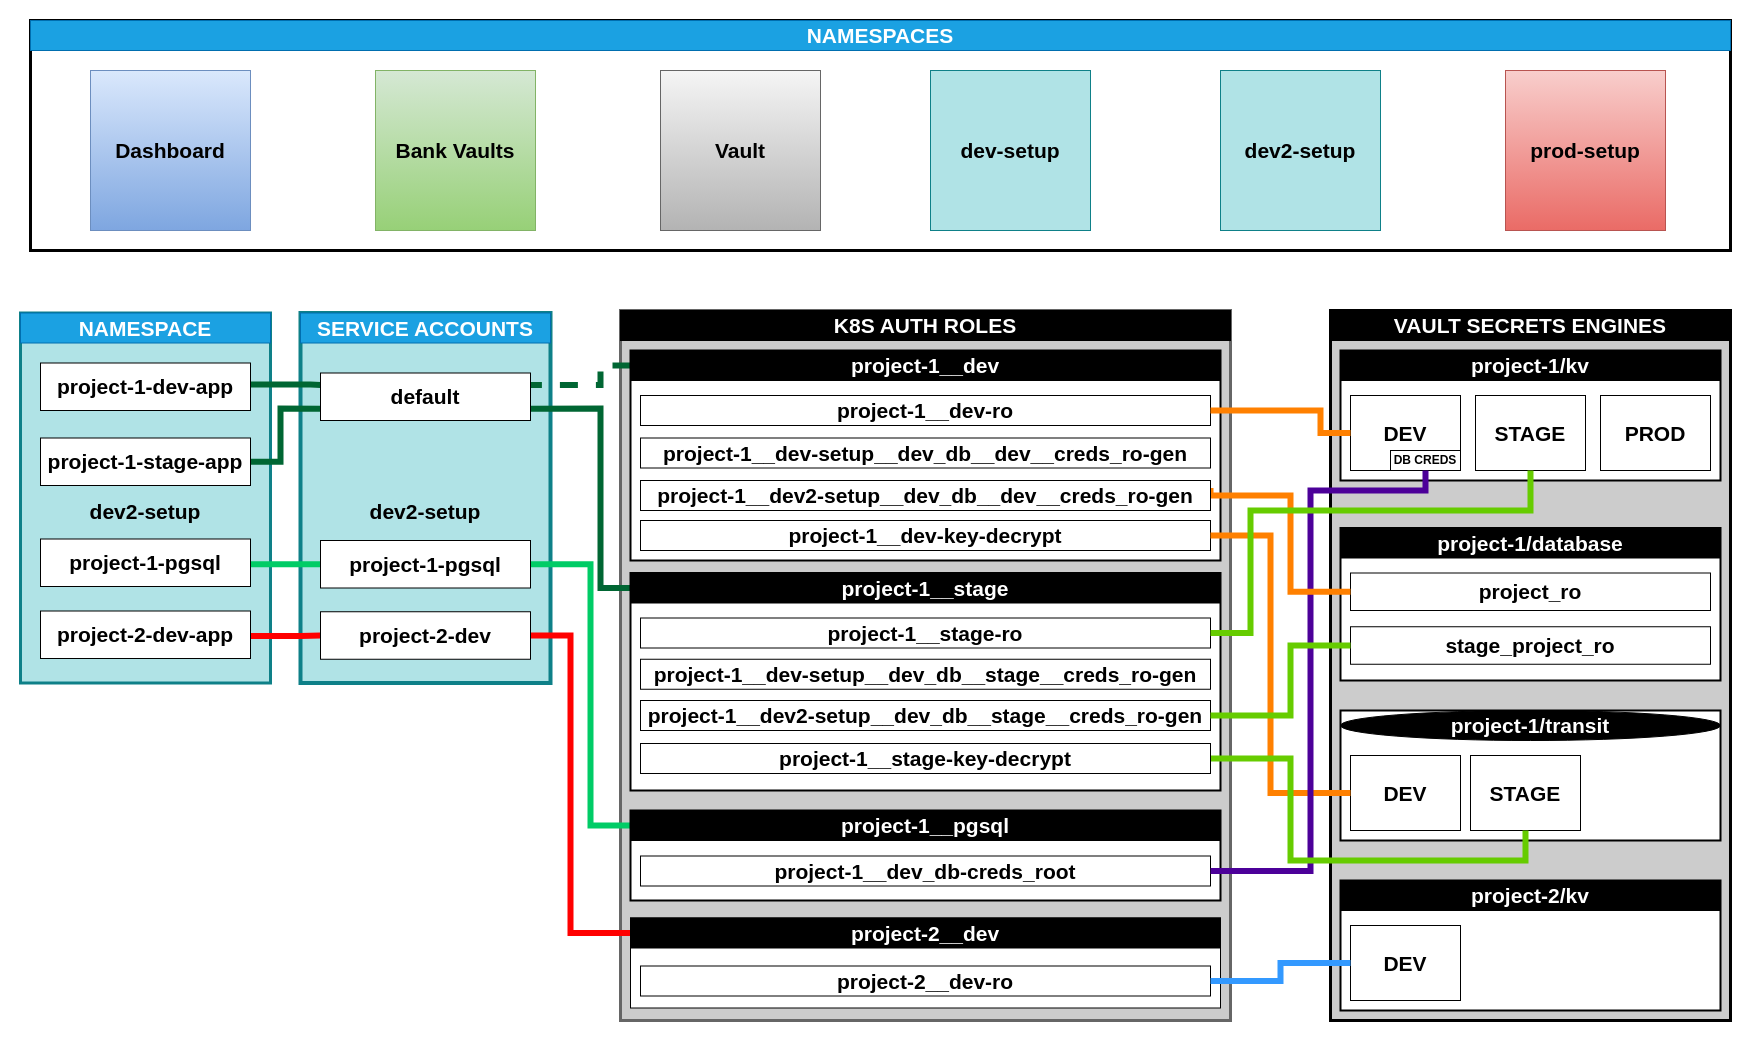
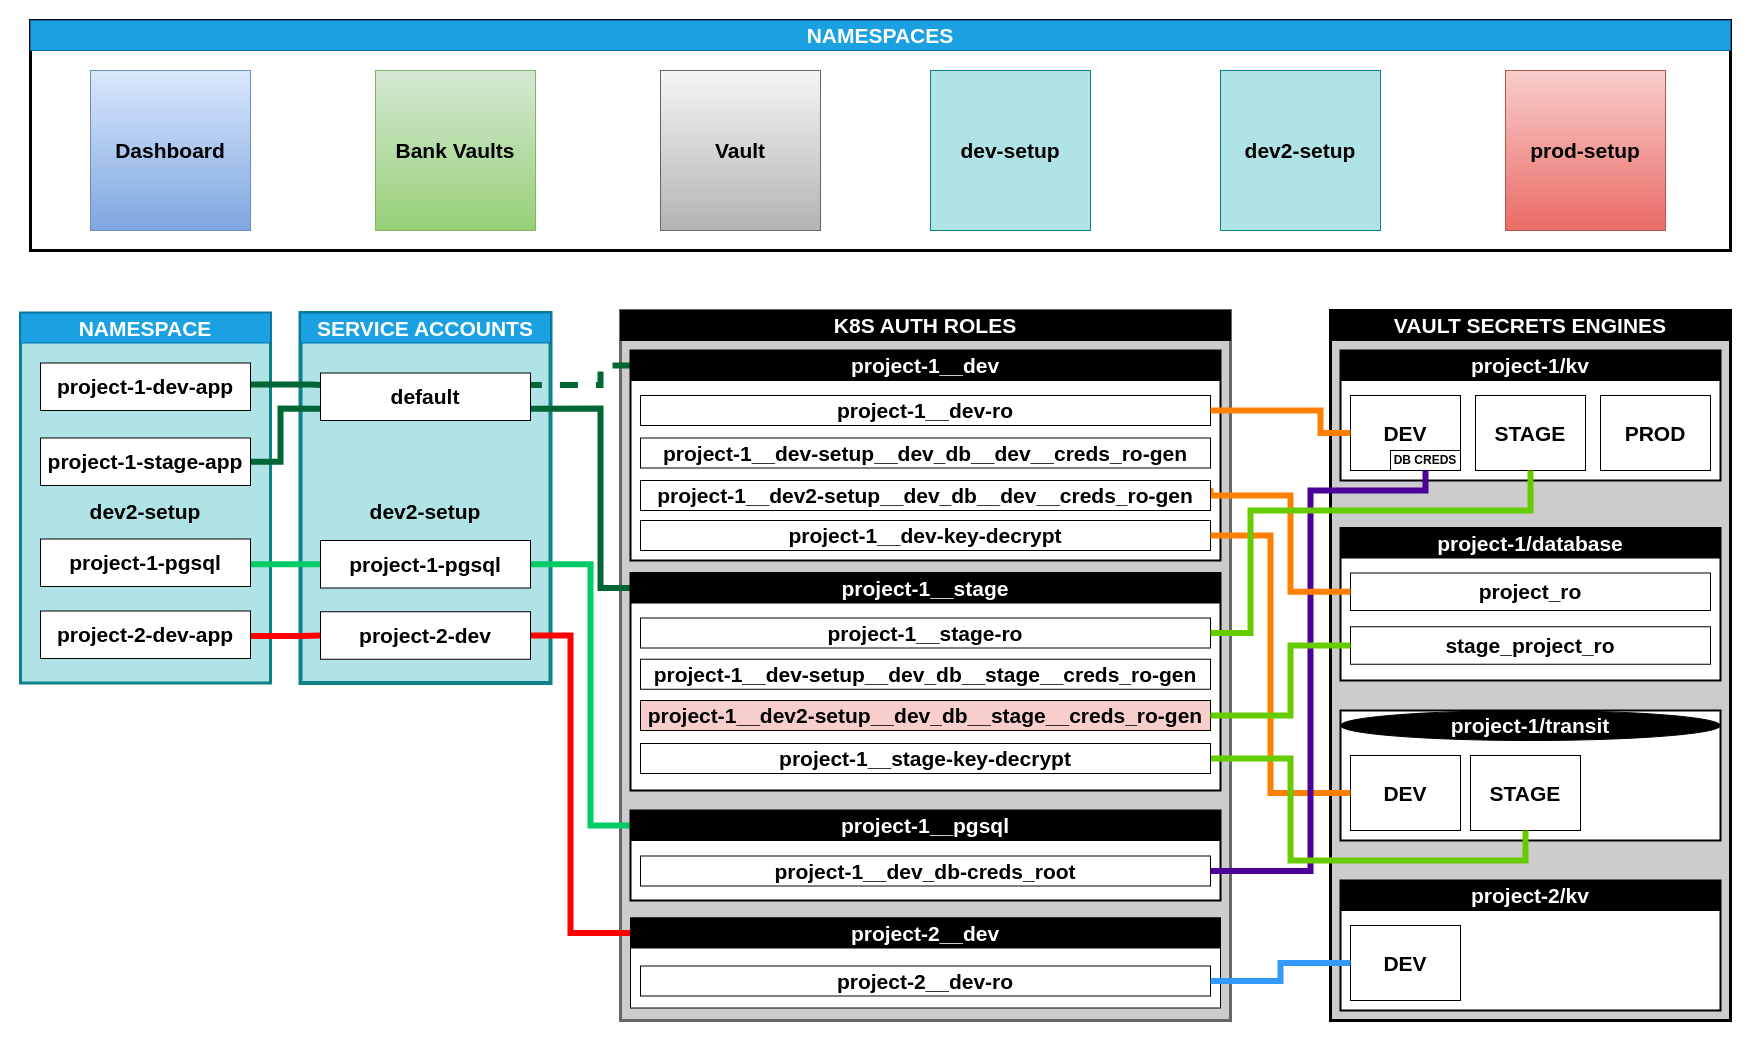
(926, 716) -> (926, 716)
